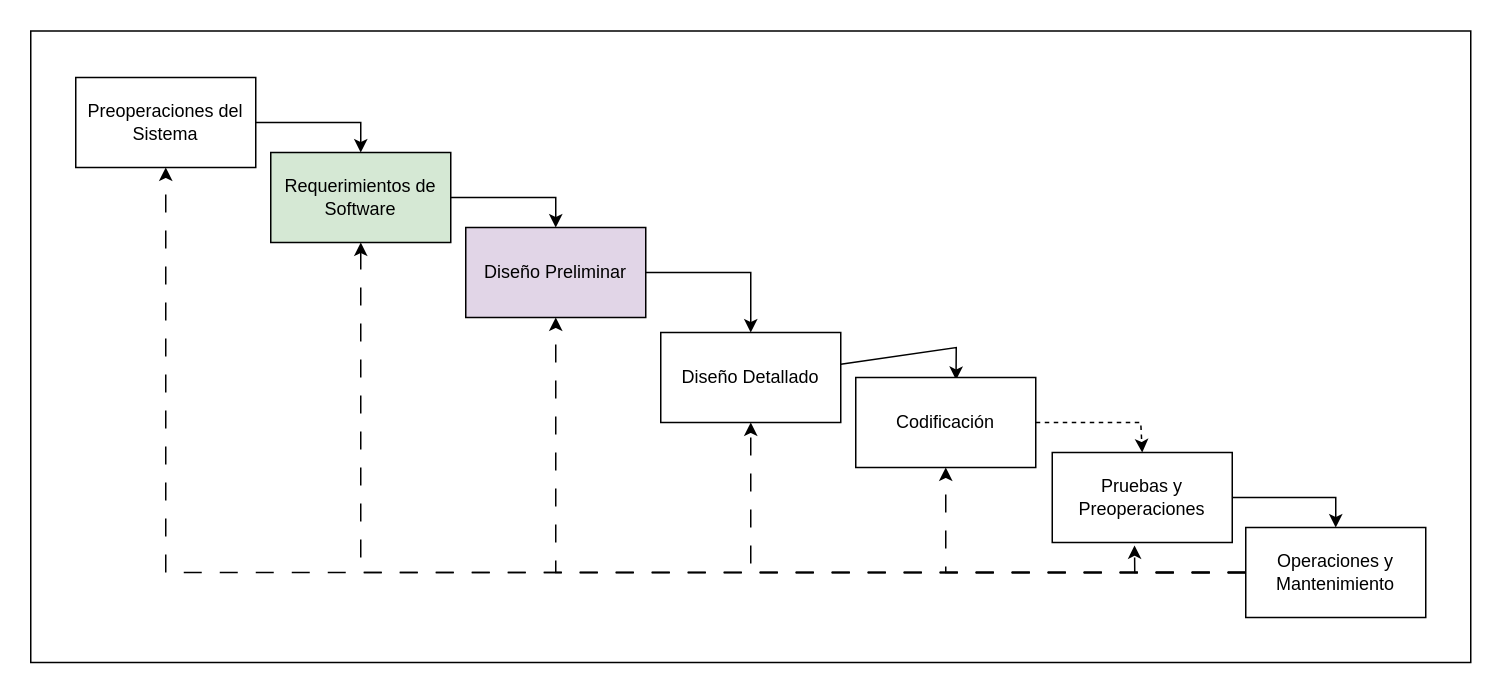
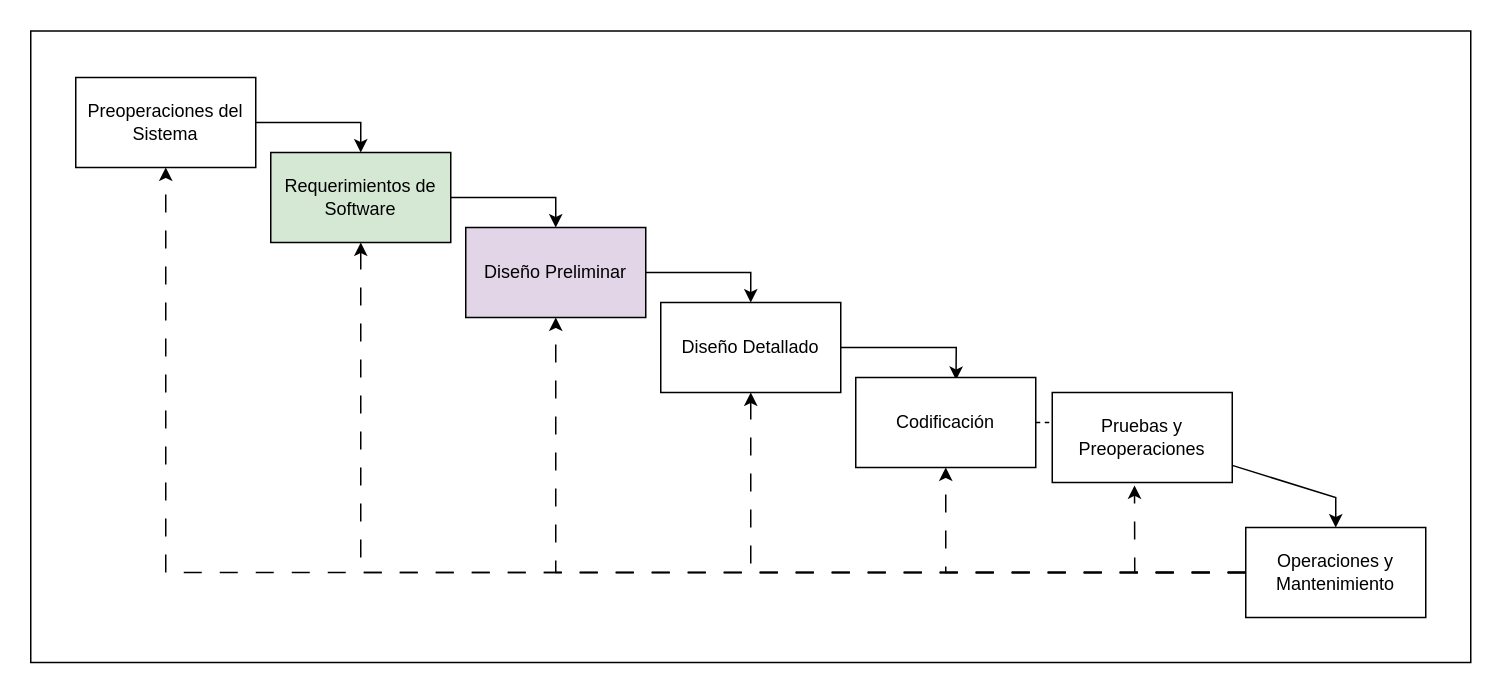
(751, 377) -> (751, 347)
(1142, 497) -> (1142, 437)
